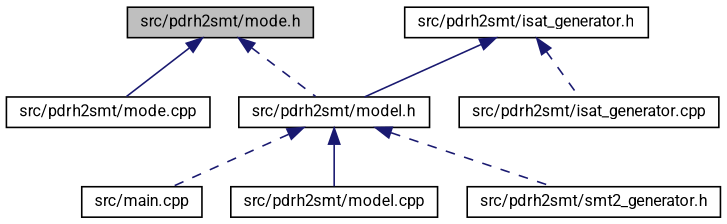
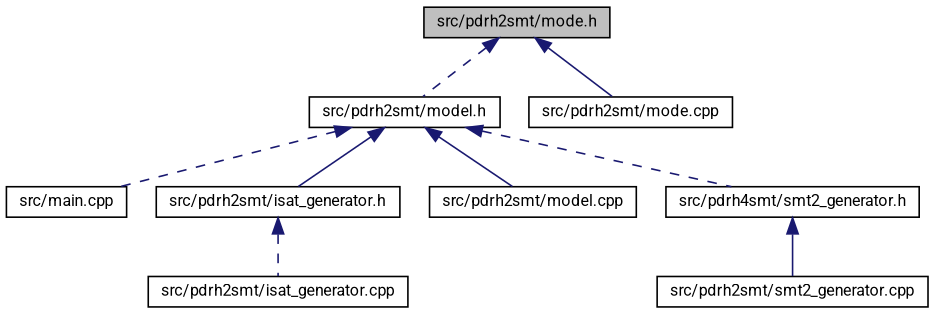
(423, 71) -> (335, 162)
(594, 202) -> (793, 202)
none -> (793, 292)
